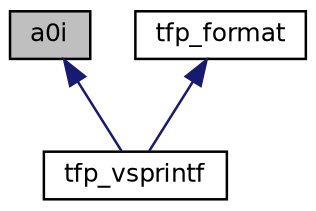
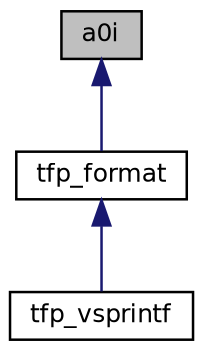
(100, 116) -> (102, 118)
